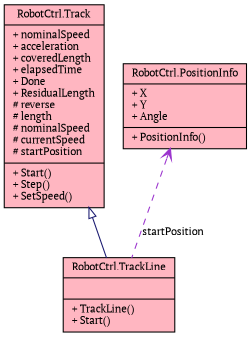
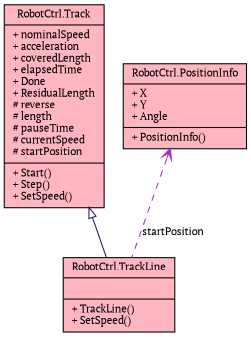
(52, 129) -> (44, 129)
(91, 321) -> (102, 321)
